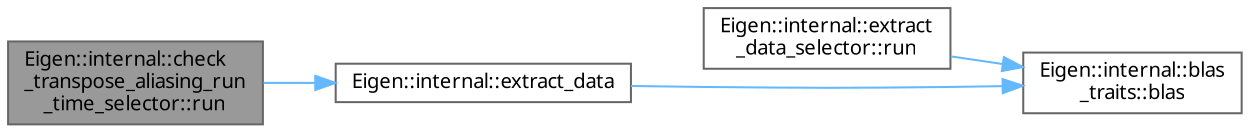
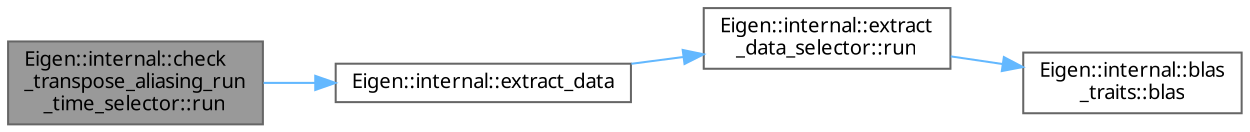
(817, 88) -> (657, 60)
